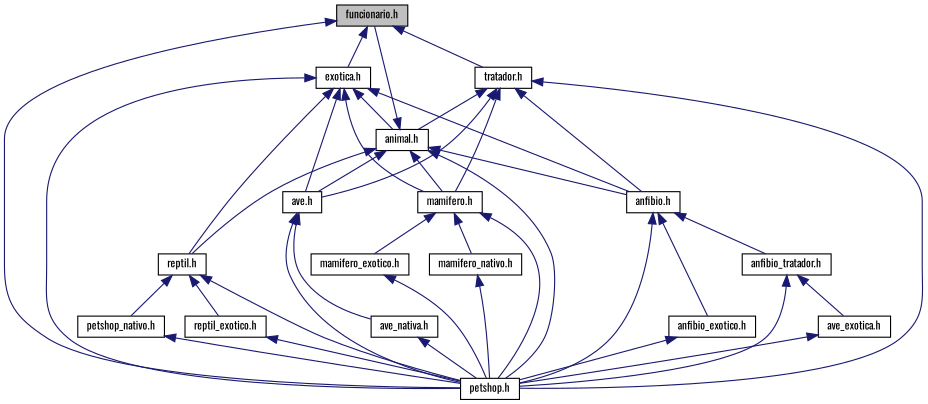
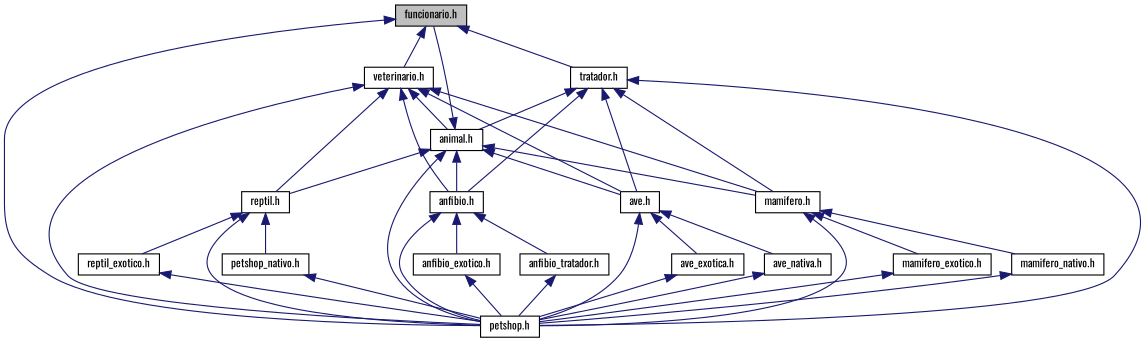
(343, 78) -> (399, 78)
(825, 299) -> (678, 237)
